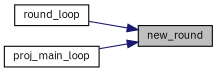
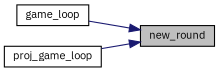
(52, 15) -> (53, 15)
(52, 57) -> (53, 57)
